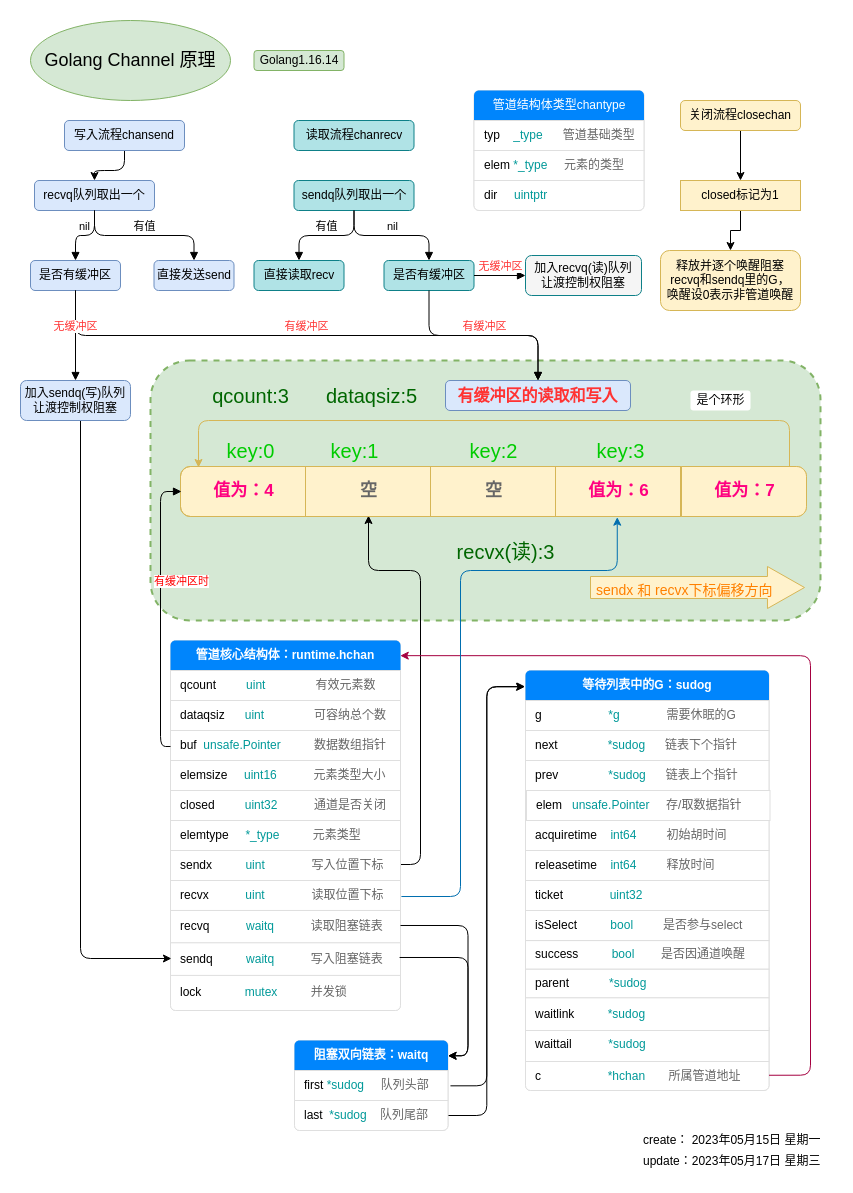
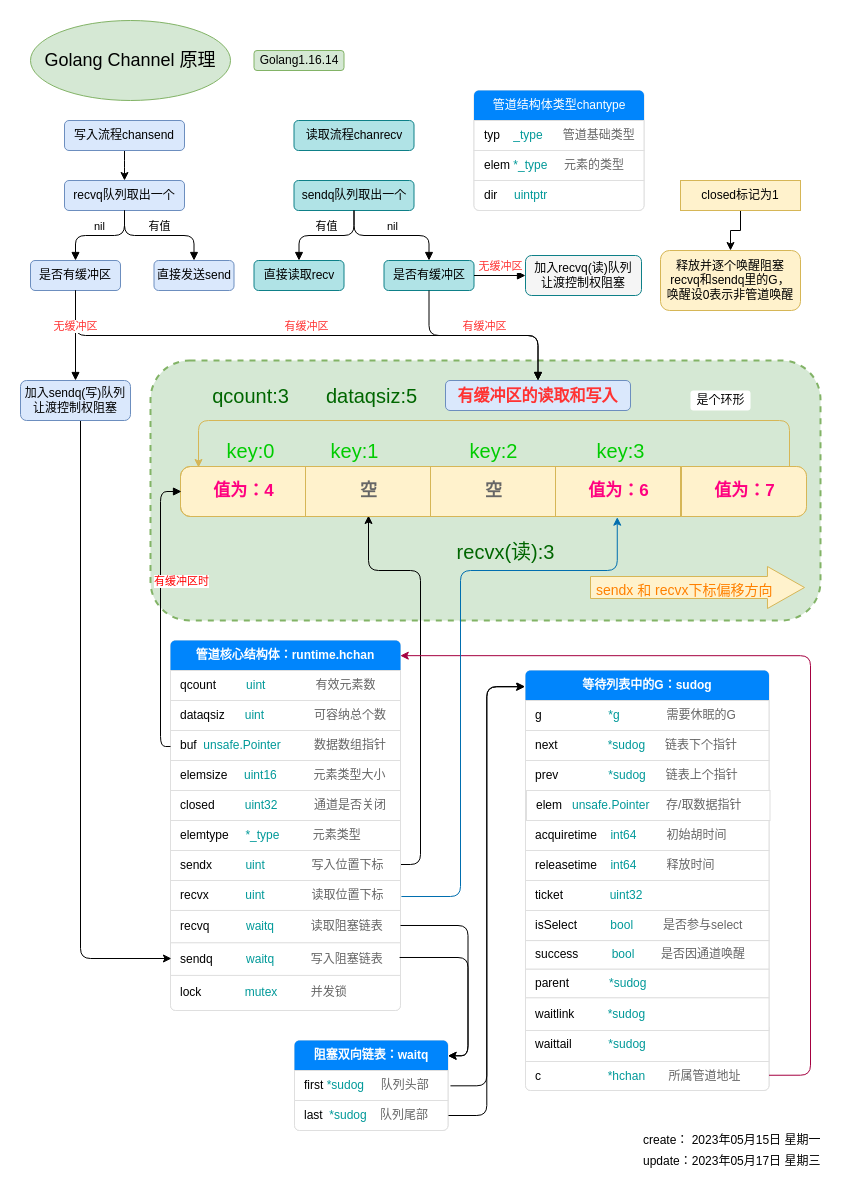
(741, 116) -> none
(741, 152) -> none
(95, 196) -> (125, 196)
